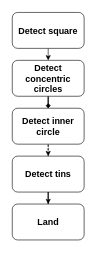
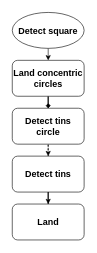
(48, 30) -> (48, 30)
(48, 78) -> (48, 78)
(48, 126) -> (48, 126)
